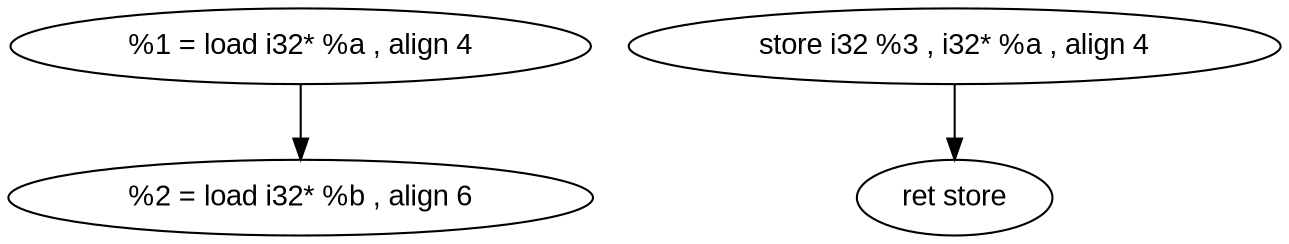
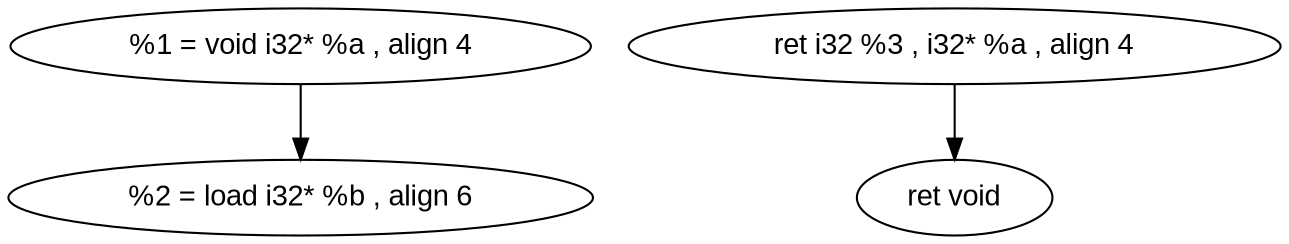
(301, 46) -> (301, 46)
(955, 46) -> (955, 46)
(955, 198) -> (955, 198)
